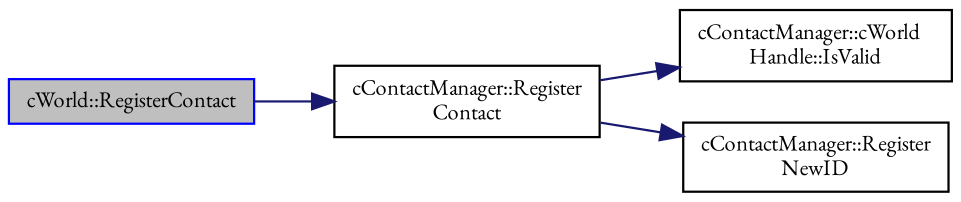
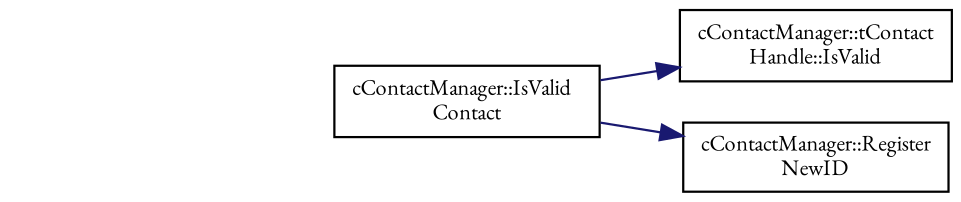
(816, 46) -> (816, 46)
(132, 101) -> none
(467, 101) -> (467, 101)
